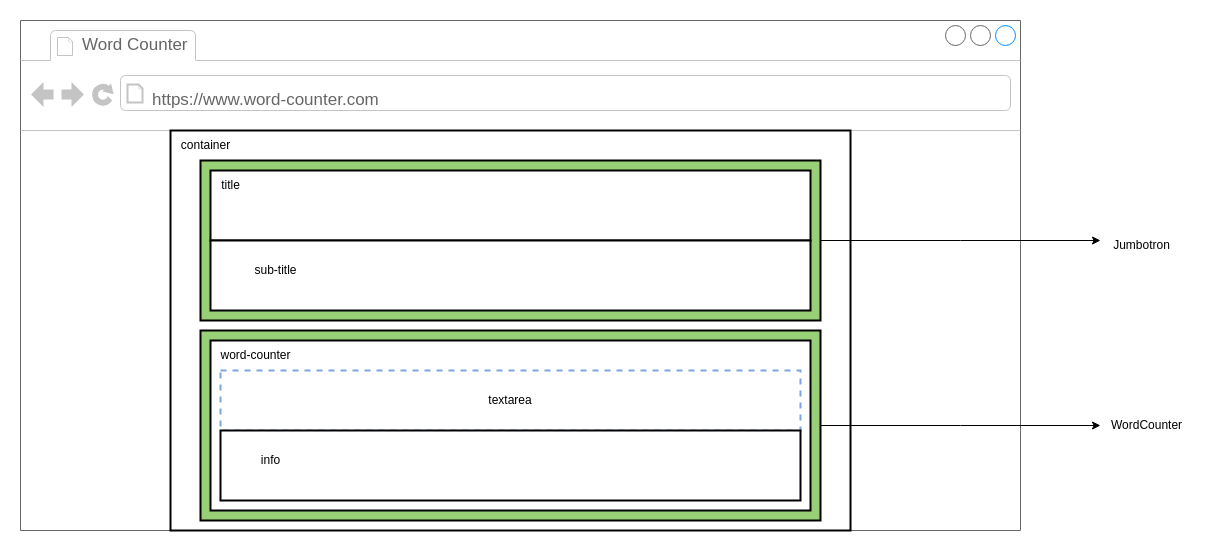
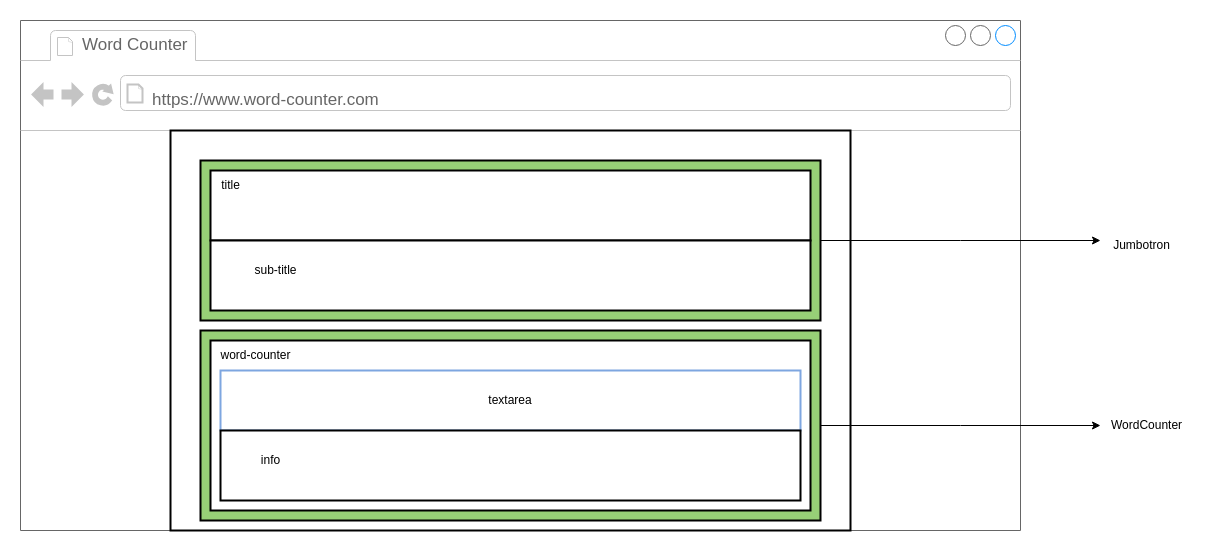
(206, 146) -> none
(511, 401) -> (511, 401)
